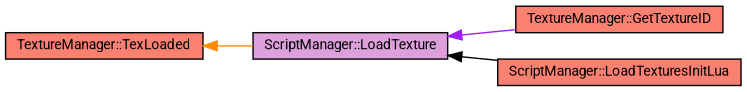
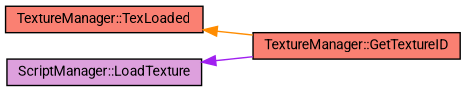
(235, 46) -> (235, 33)
(619, 72) -> none
